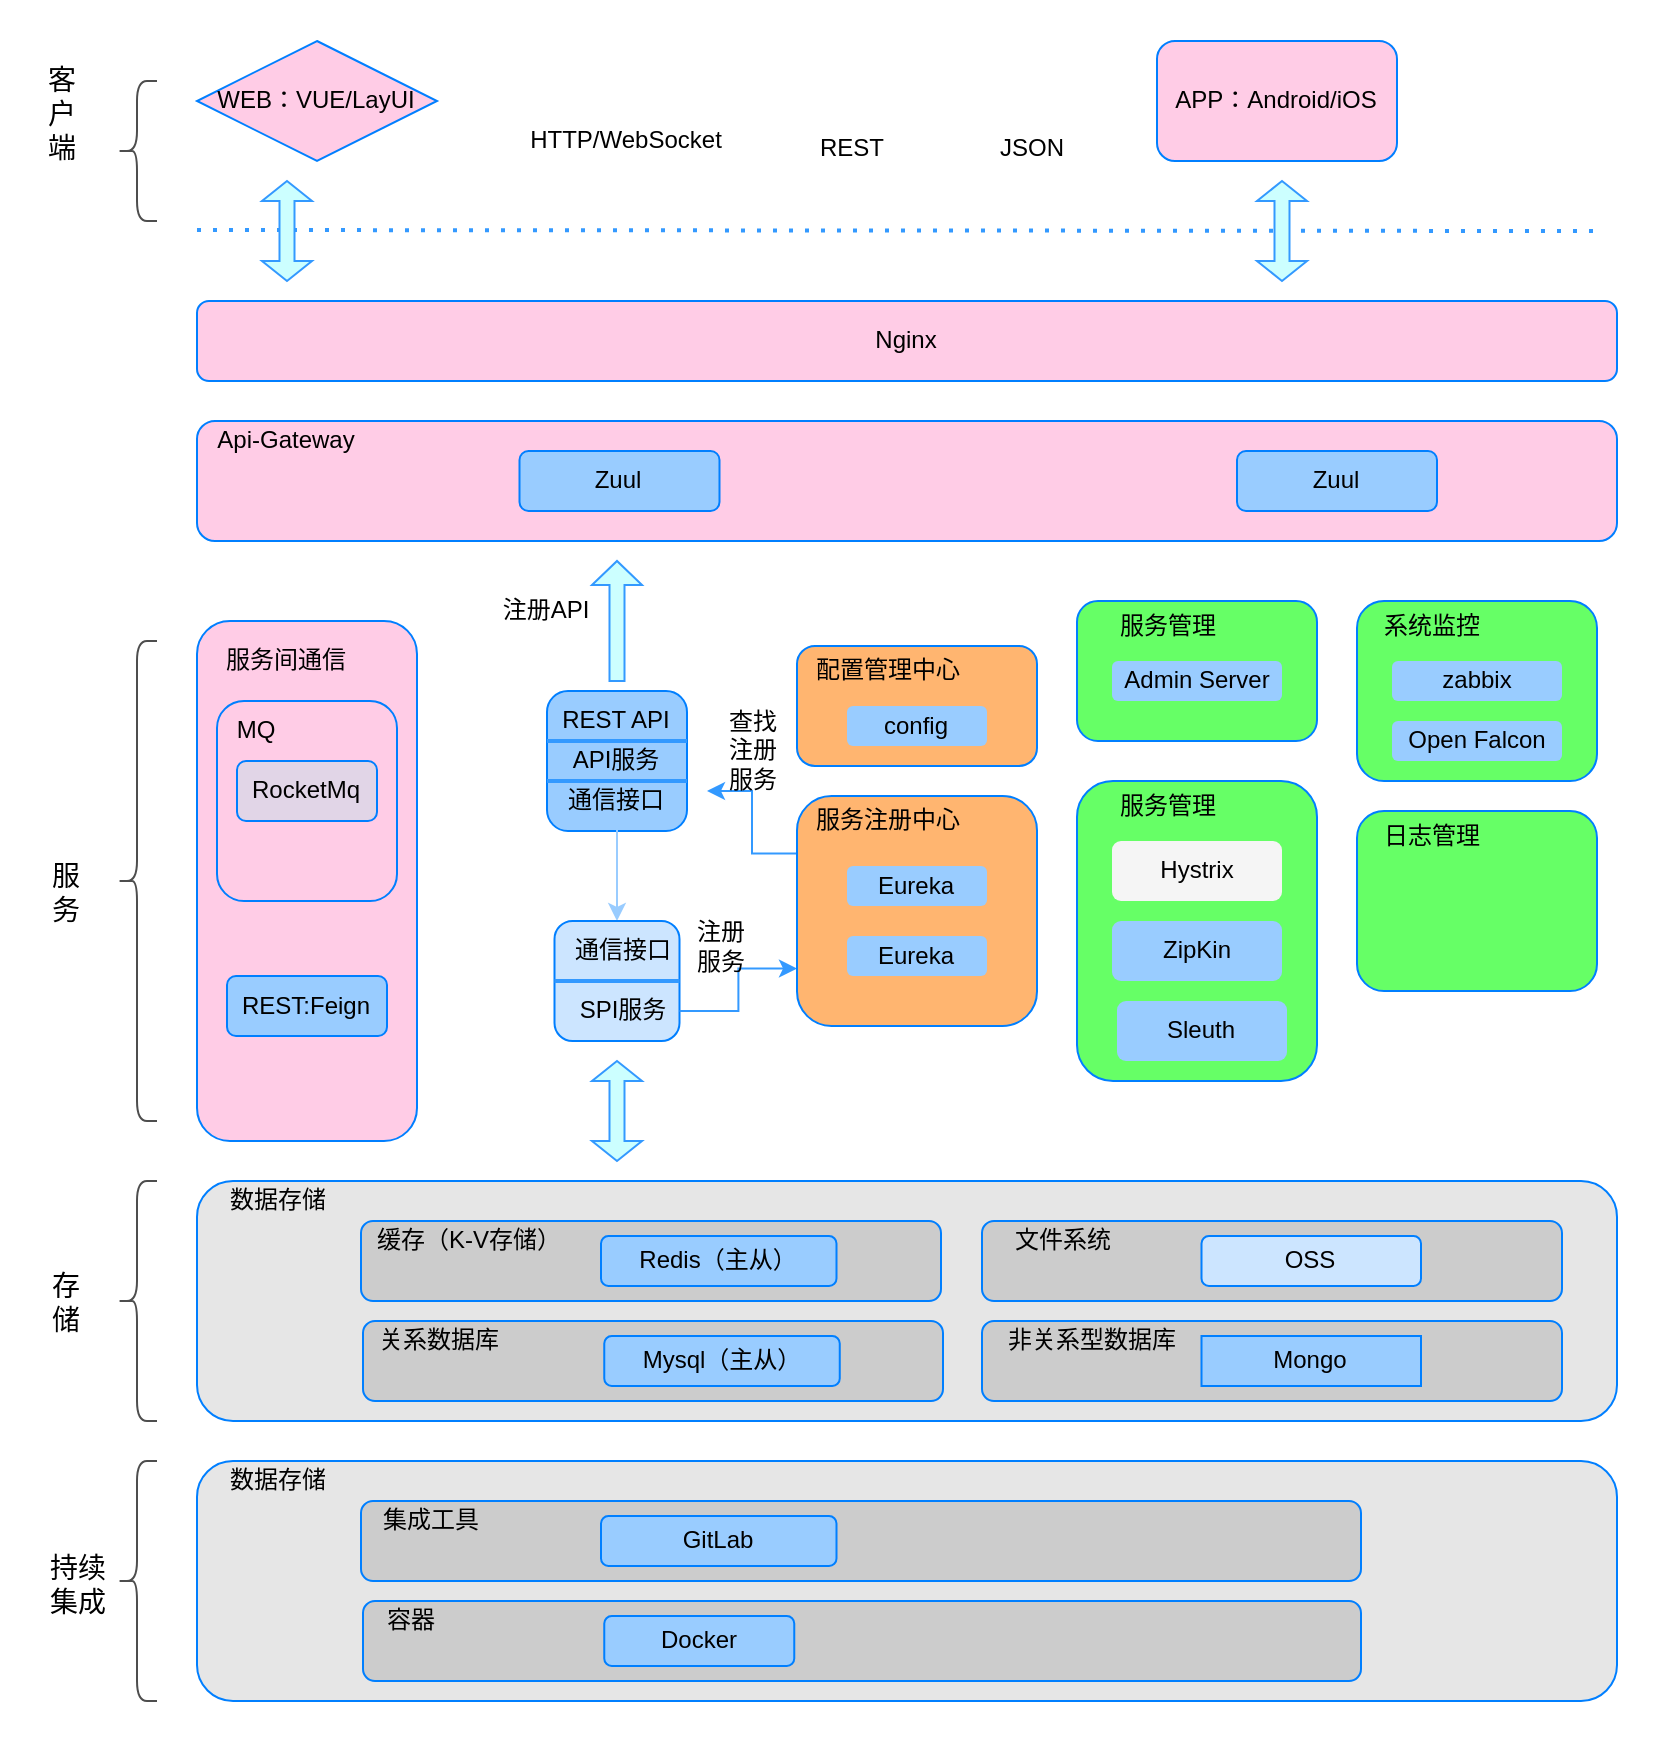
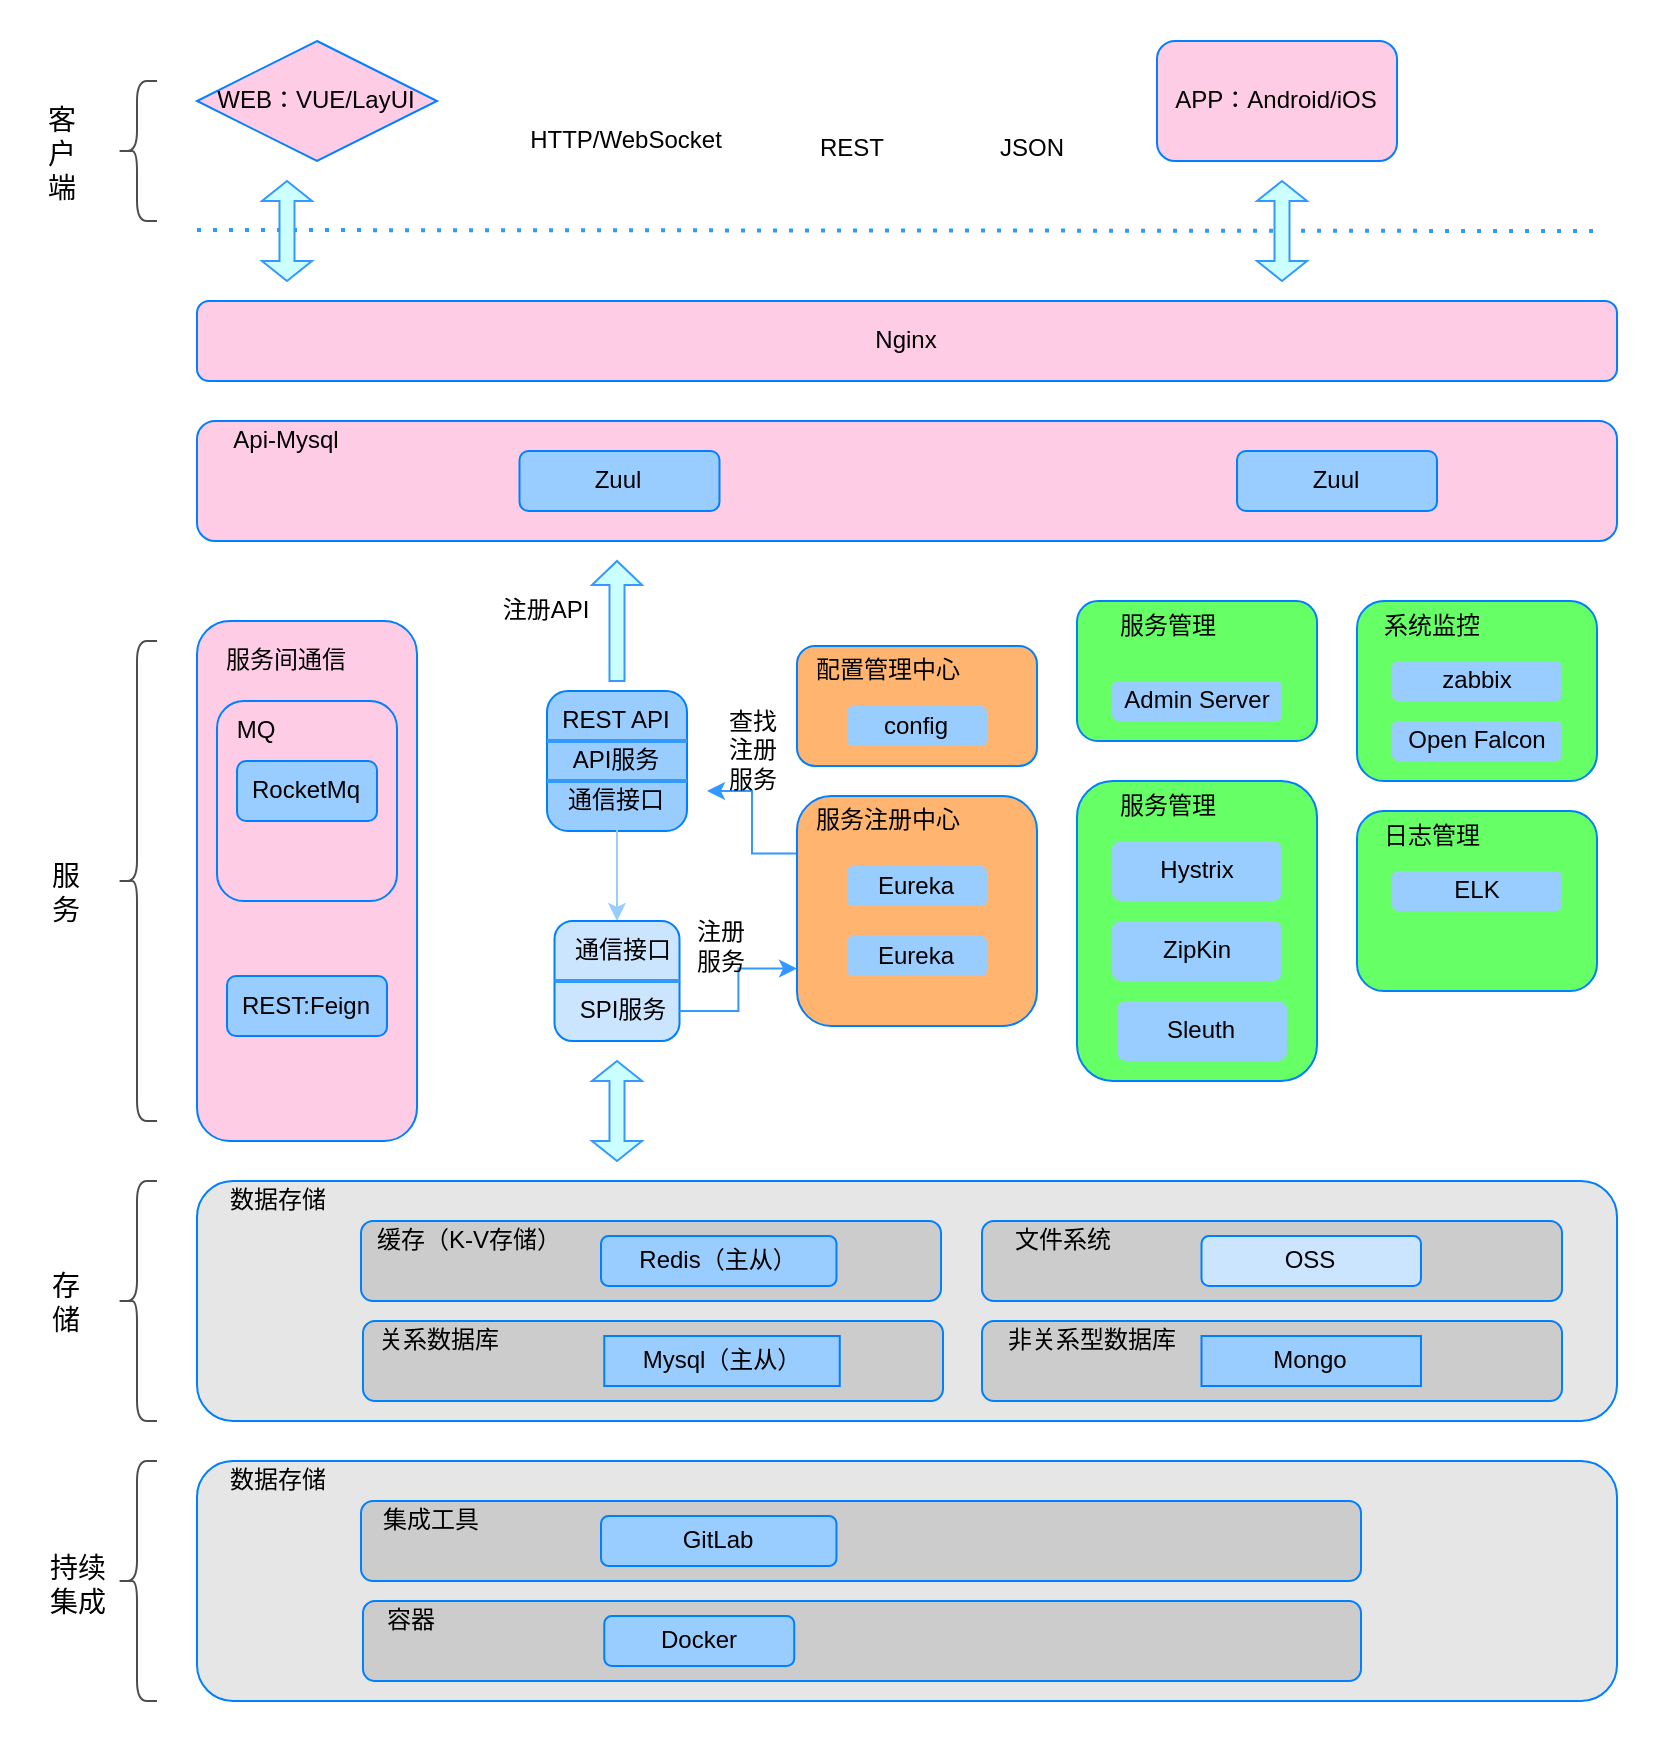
(61, 101) -> (61, 141)
(287, 441) -> (287, 441)
(1197, 681) -> (1197, 701)
(307, 791) -> (307, 791)
(1197, 871) -> (1197, 871)
none -> (1477, 891)
(722, 1361) -> (722, 1361)
